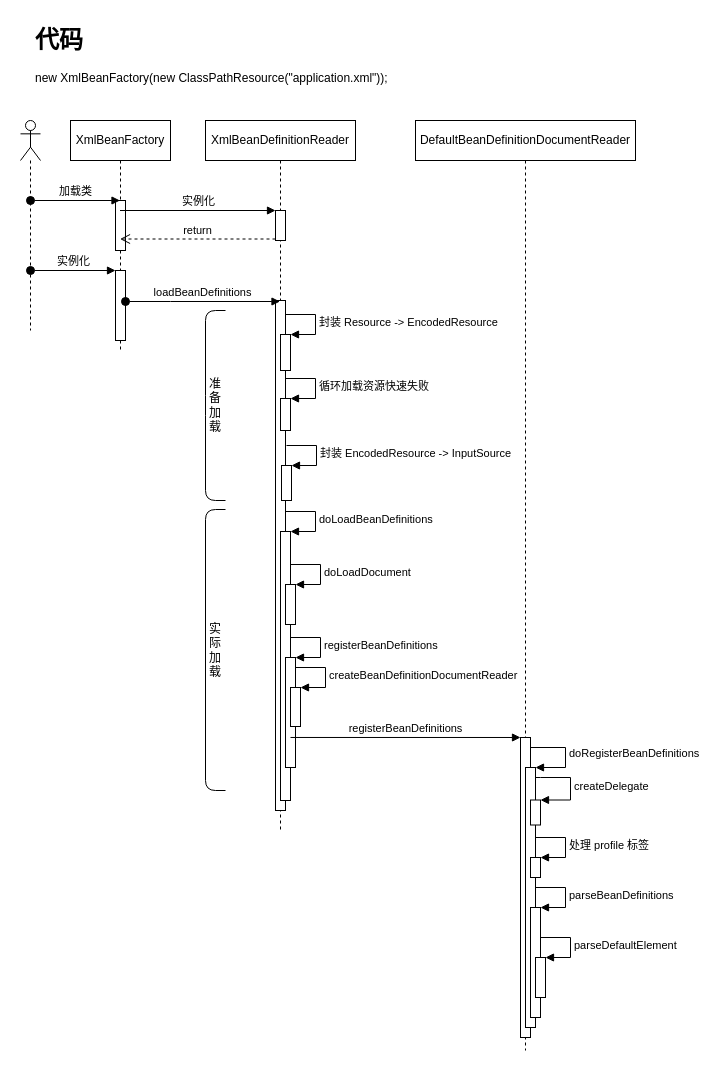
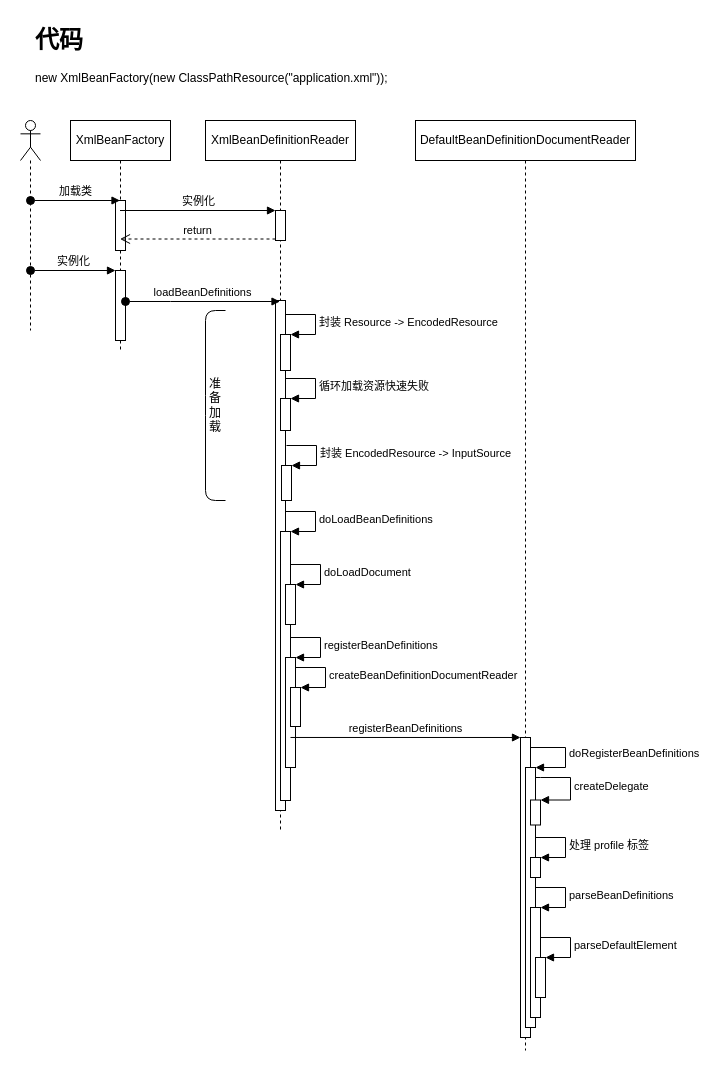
(216, 650) -> none
